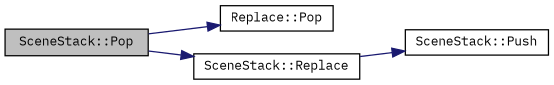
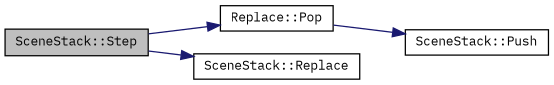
(77, 42) -> (77, 42)
(376, 55) -> (363, 29)
